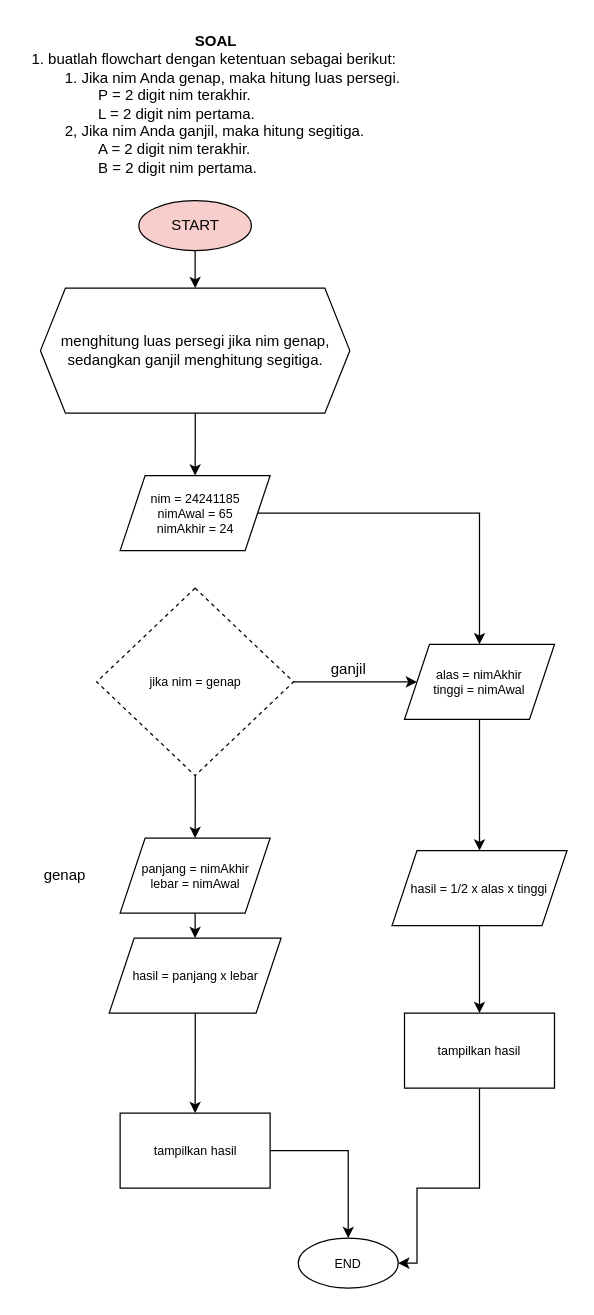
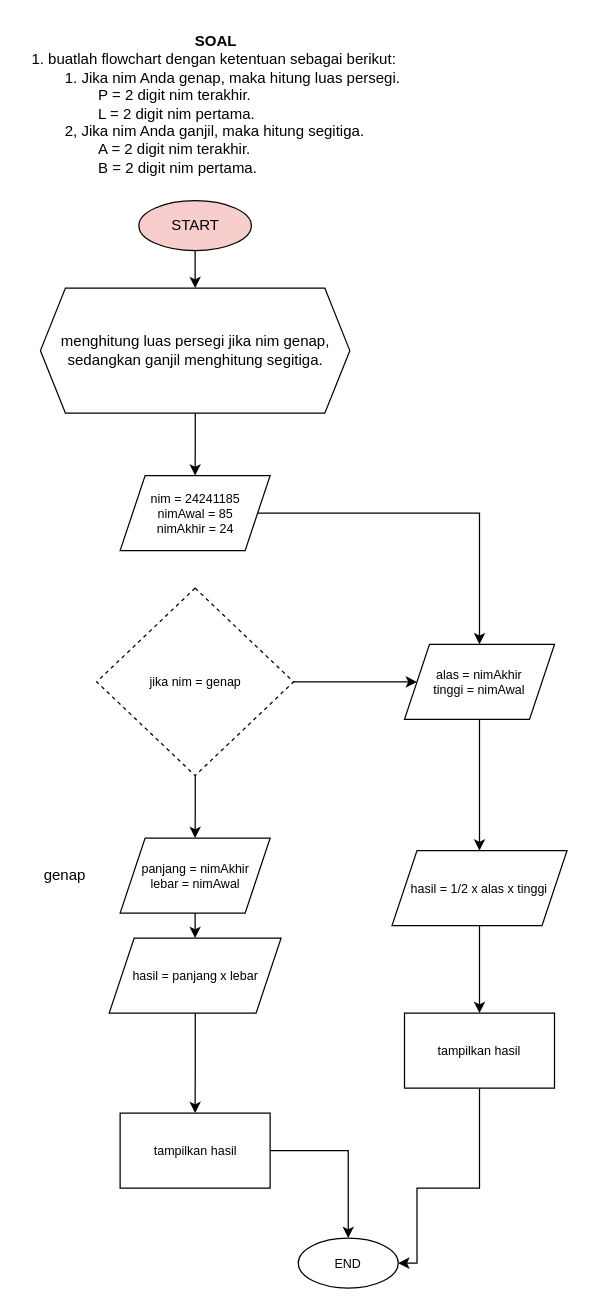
(196, 513) -> (196, 513)
(348, 669) -> none
